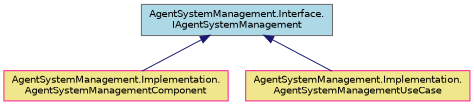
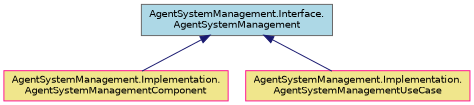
(237, 20) -> (237, 20)
